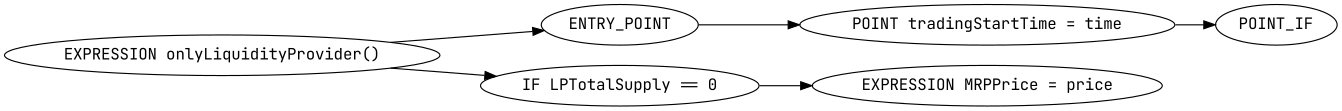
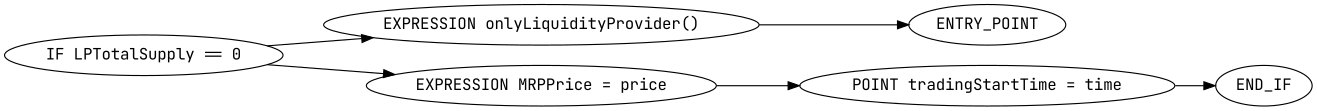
(743, 25) -> (752, 86)
(1276, 25) -> (1264, 86)
(438, 72) -> (315, 42)
